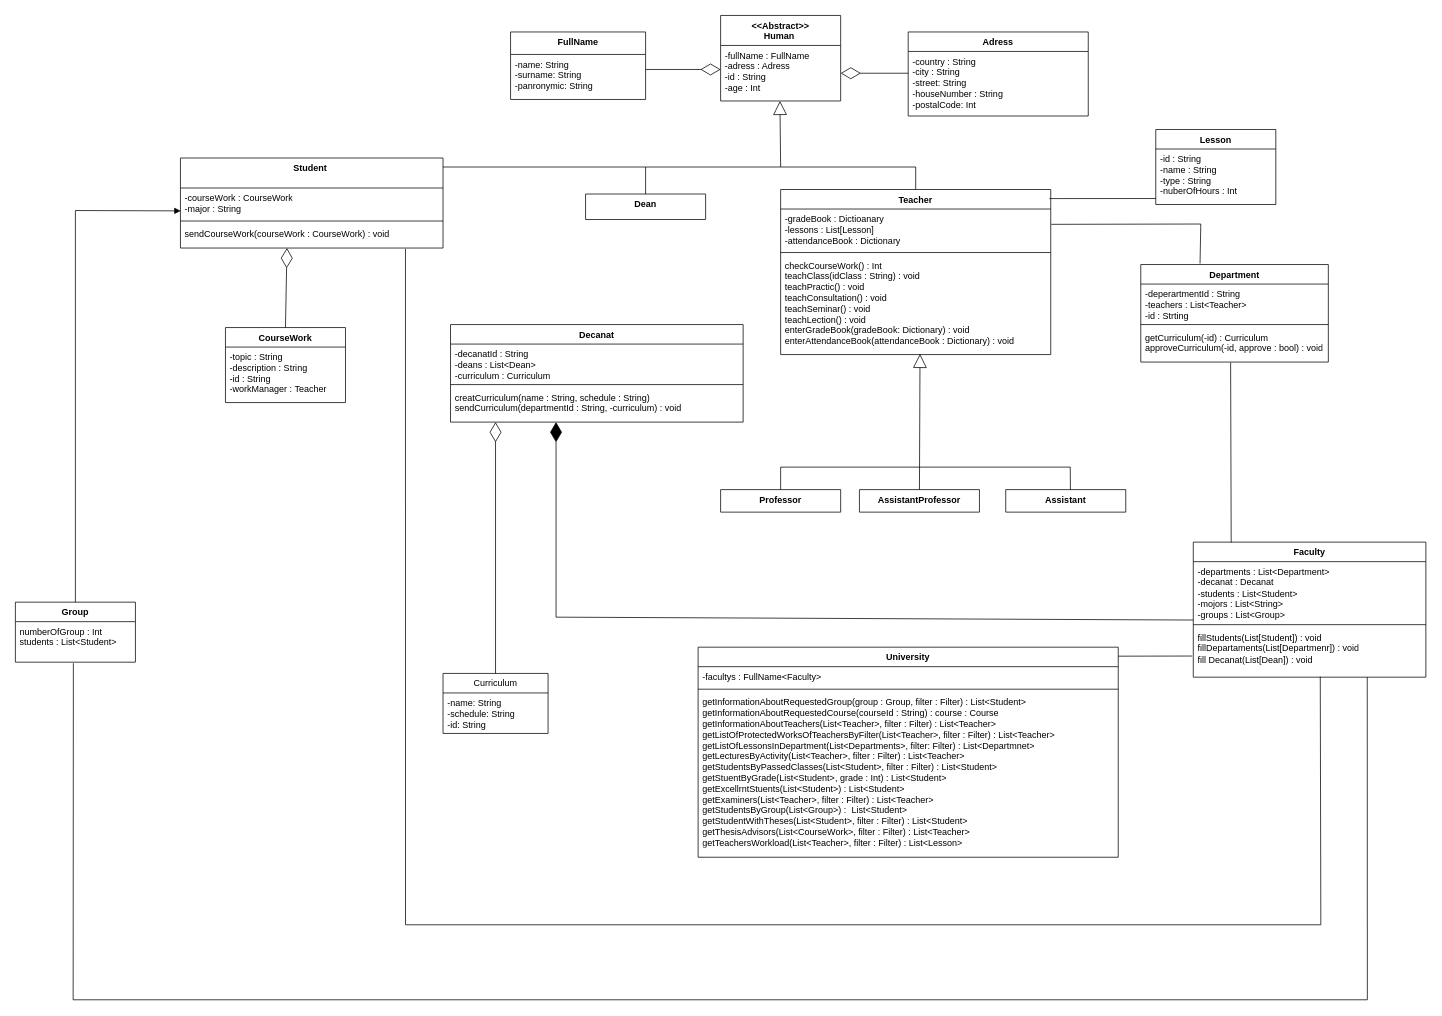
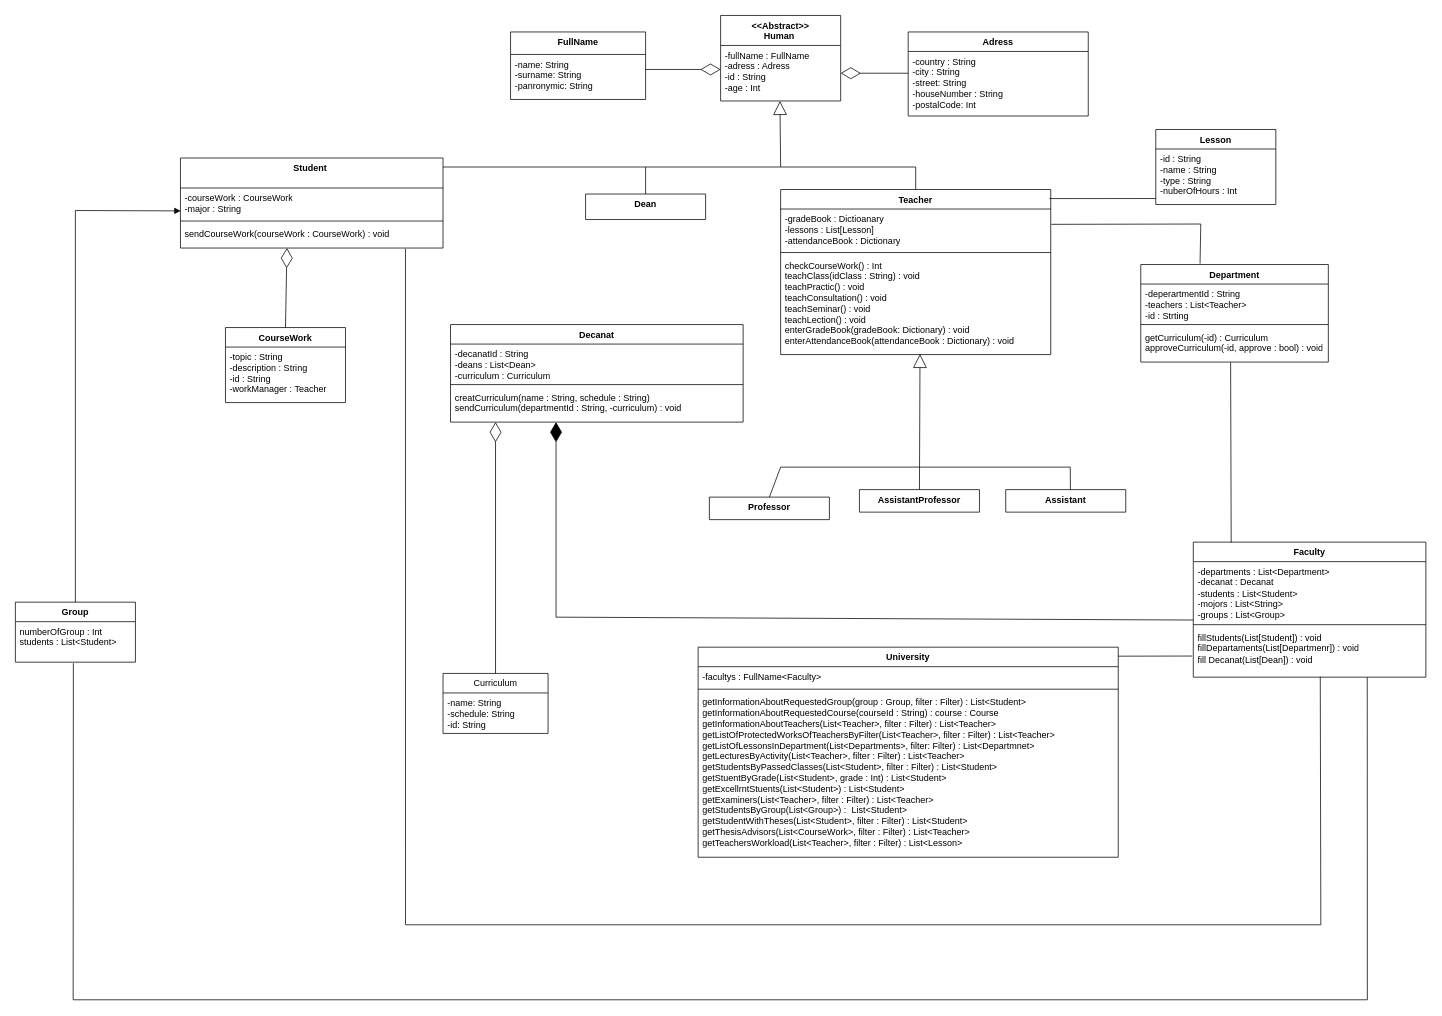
(780, 501) -> (769, 508)
